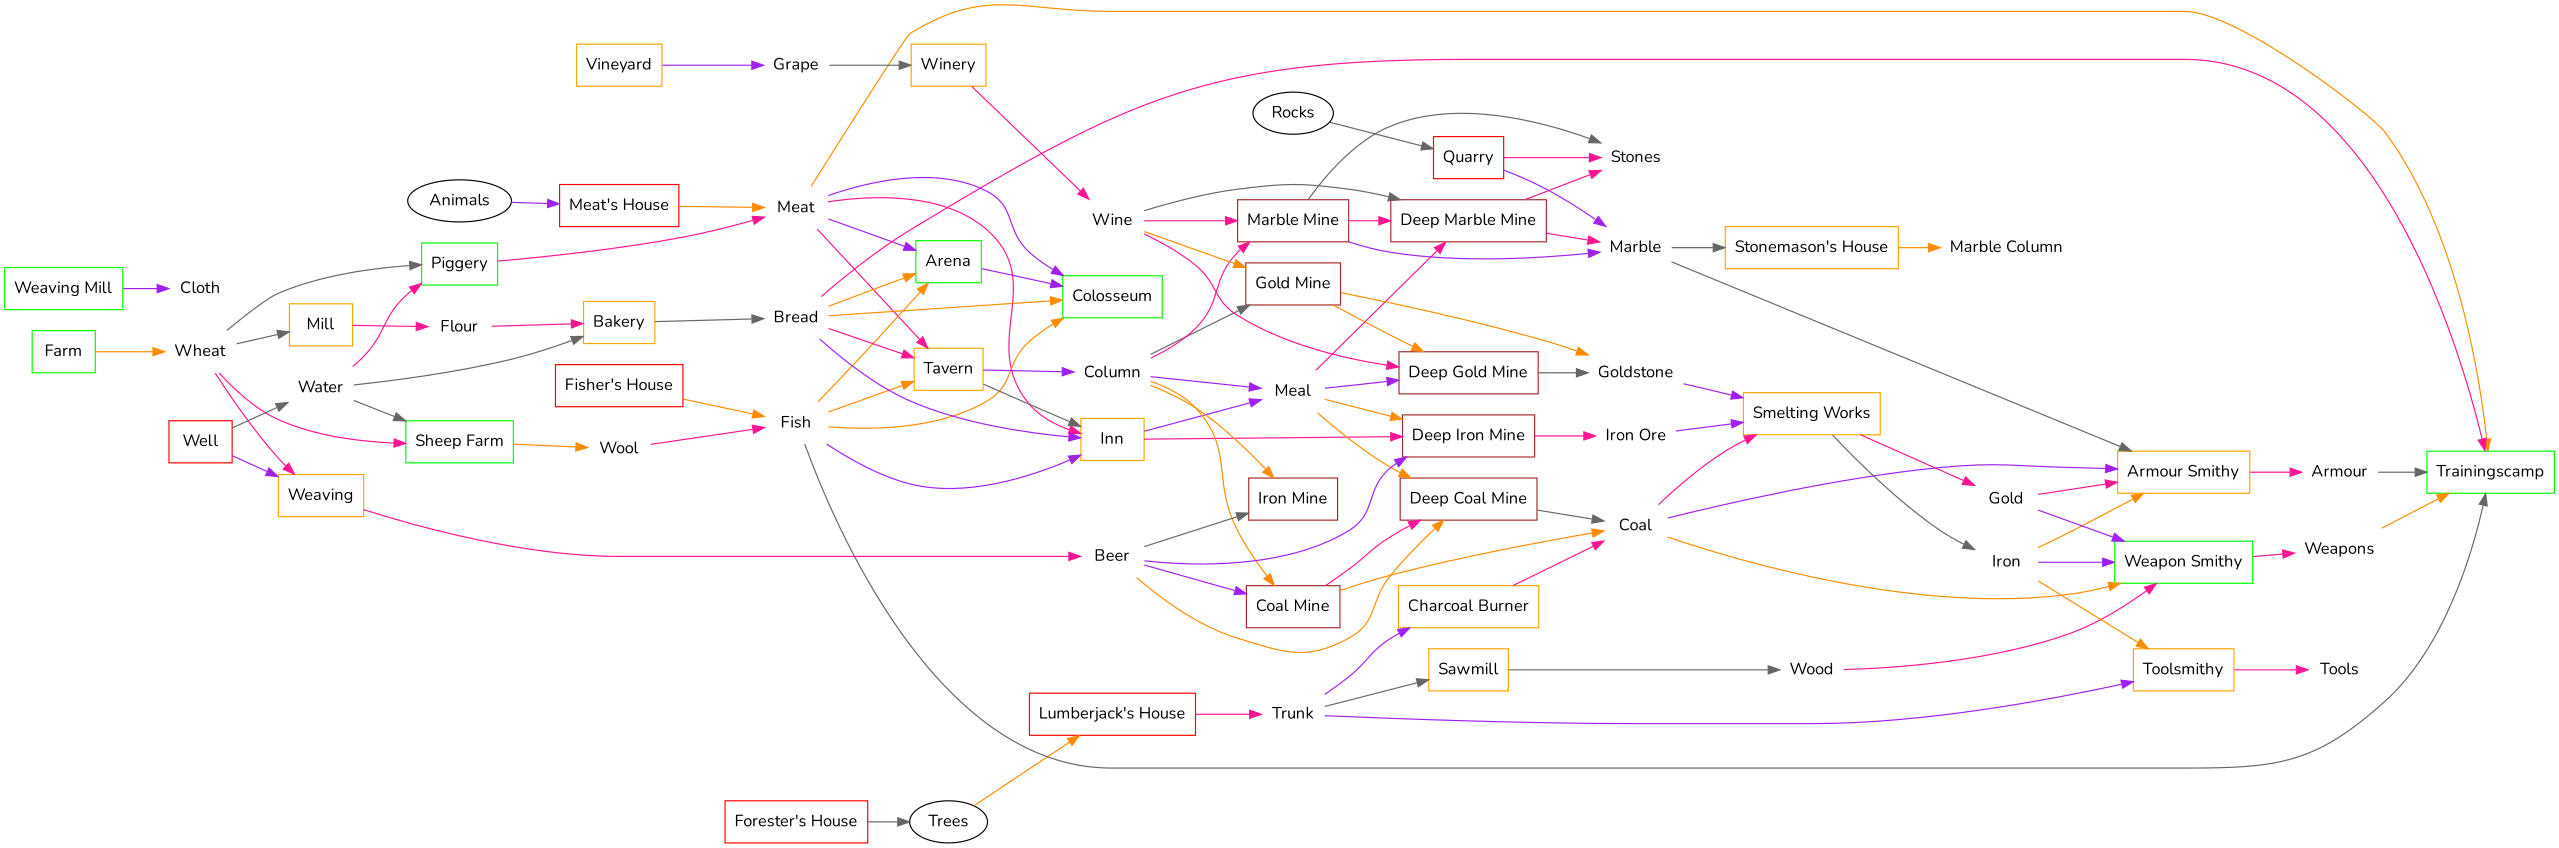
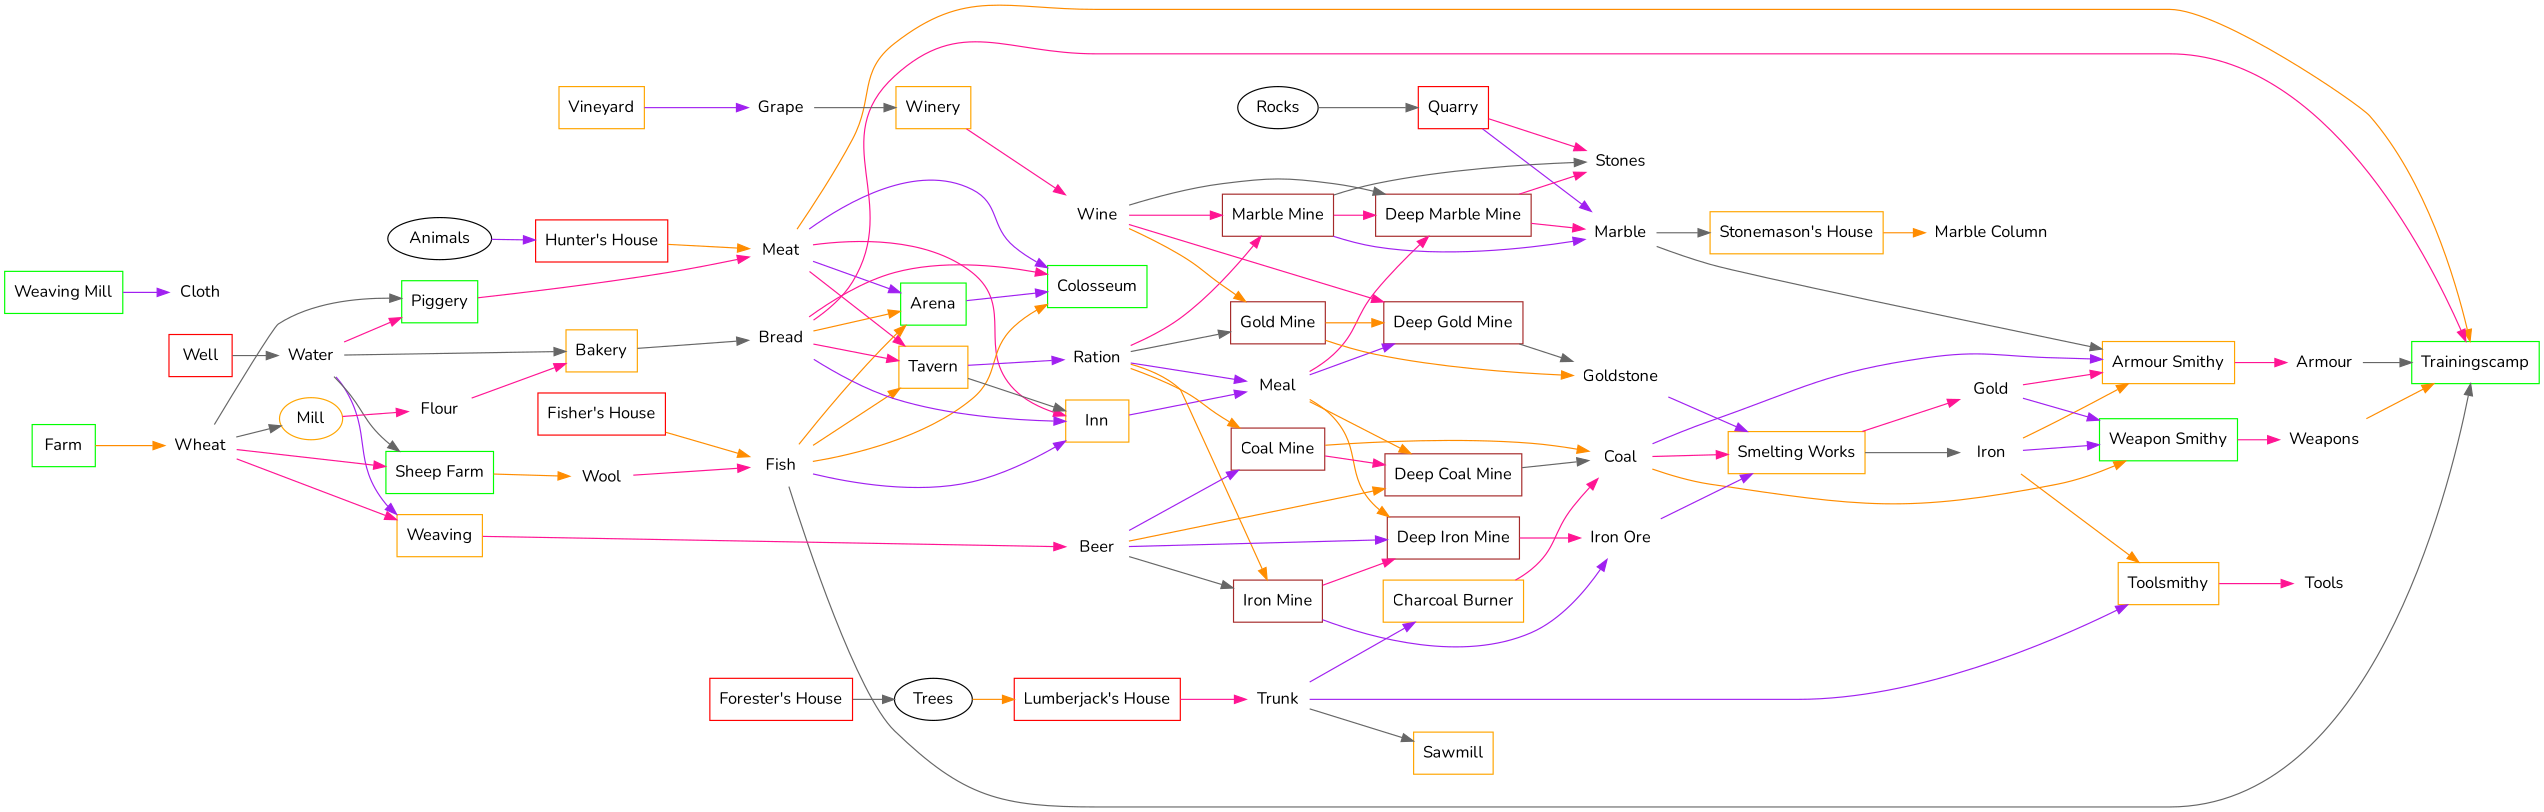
(619, 206) -> (602, 241)
(940, 308) -> (917, 268)
(321, 325) -> (311, 419)
(1112, 373) -> (1097, 358)
(1267, 438) -> (1353, 574)
(250, 464) -> (362, 442)
none -> (1474, 646)
(1812, 670) -> none
